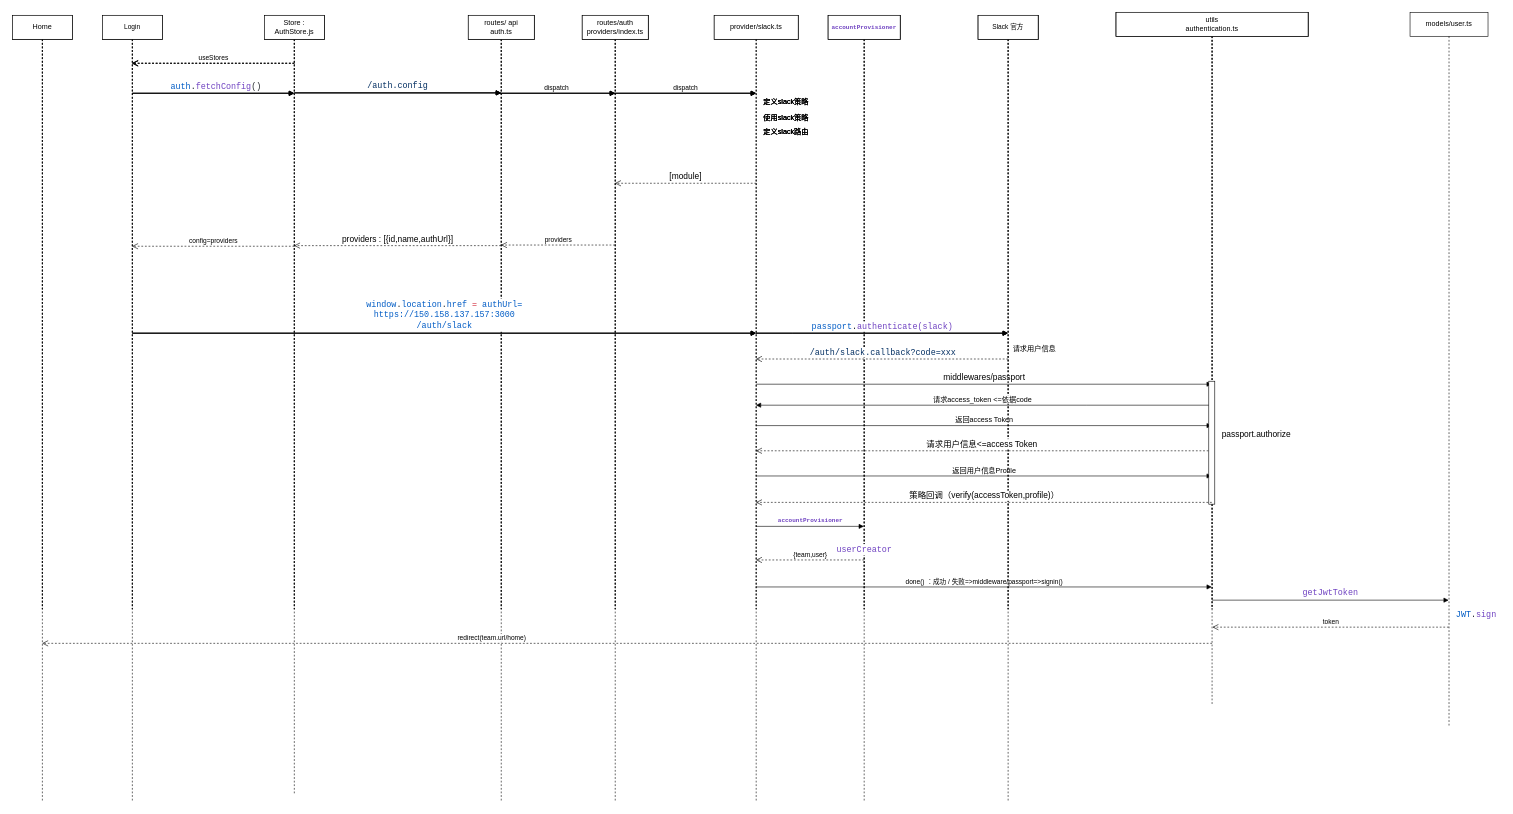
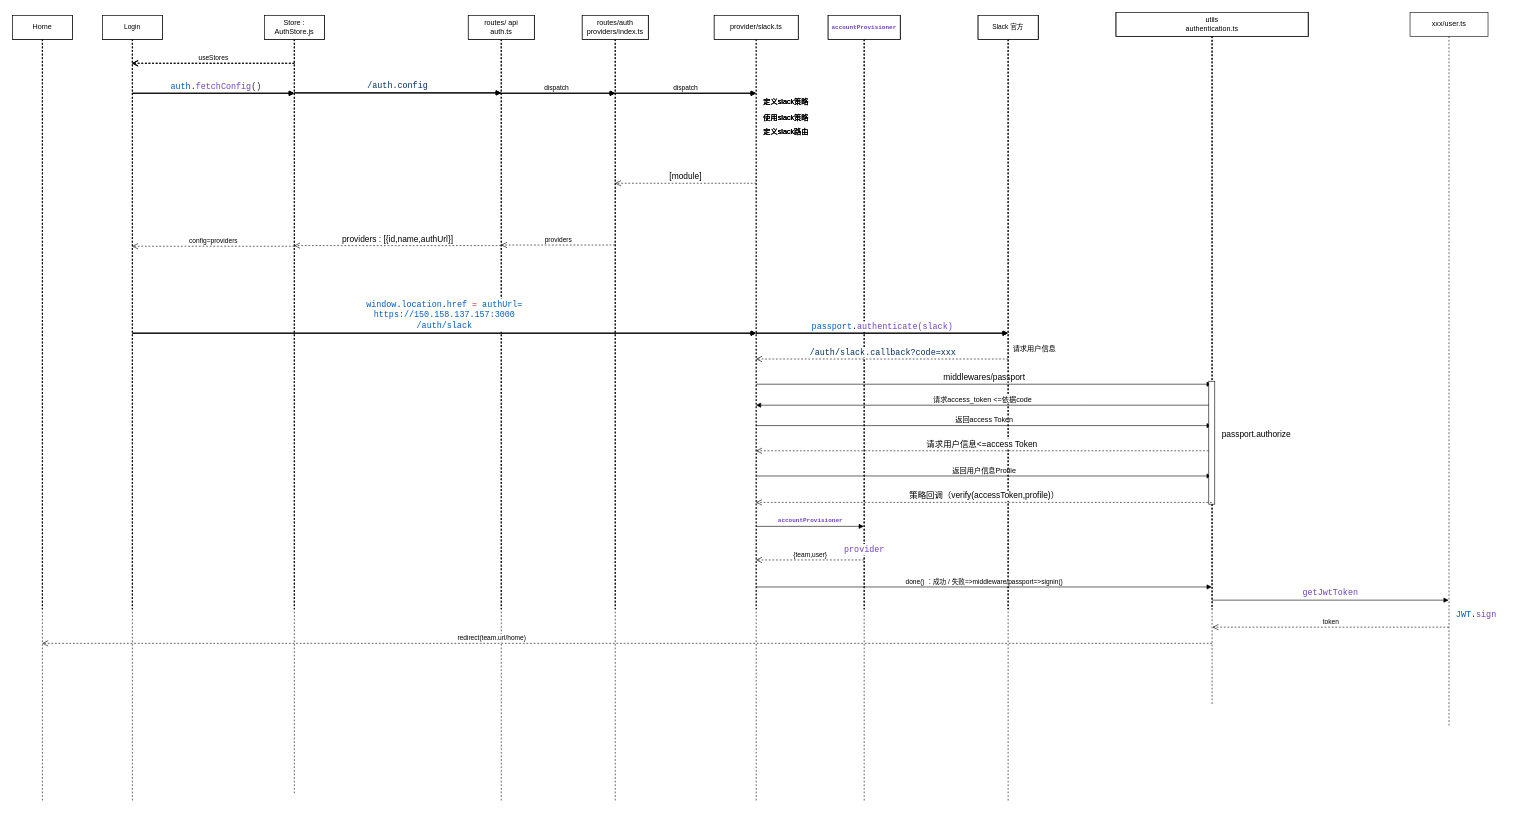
(1449, 24) -> (1449, 24)
(865, 550) -> (865, 550)
